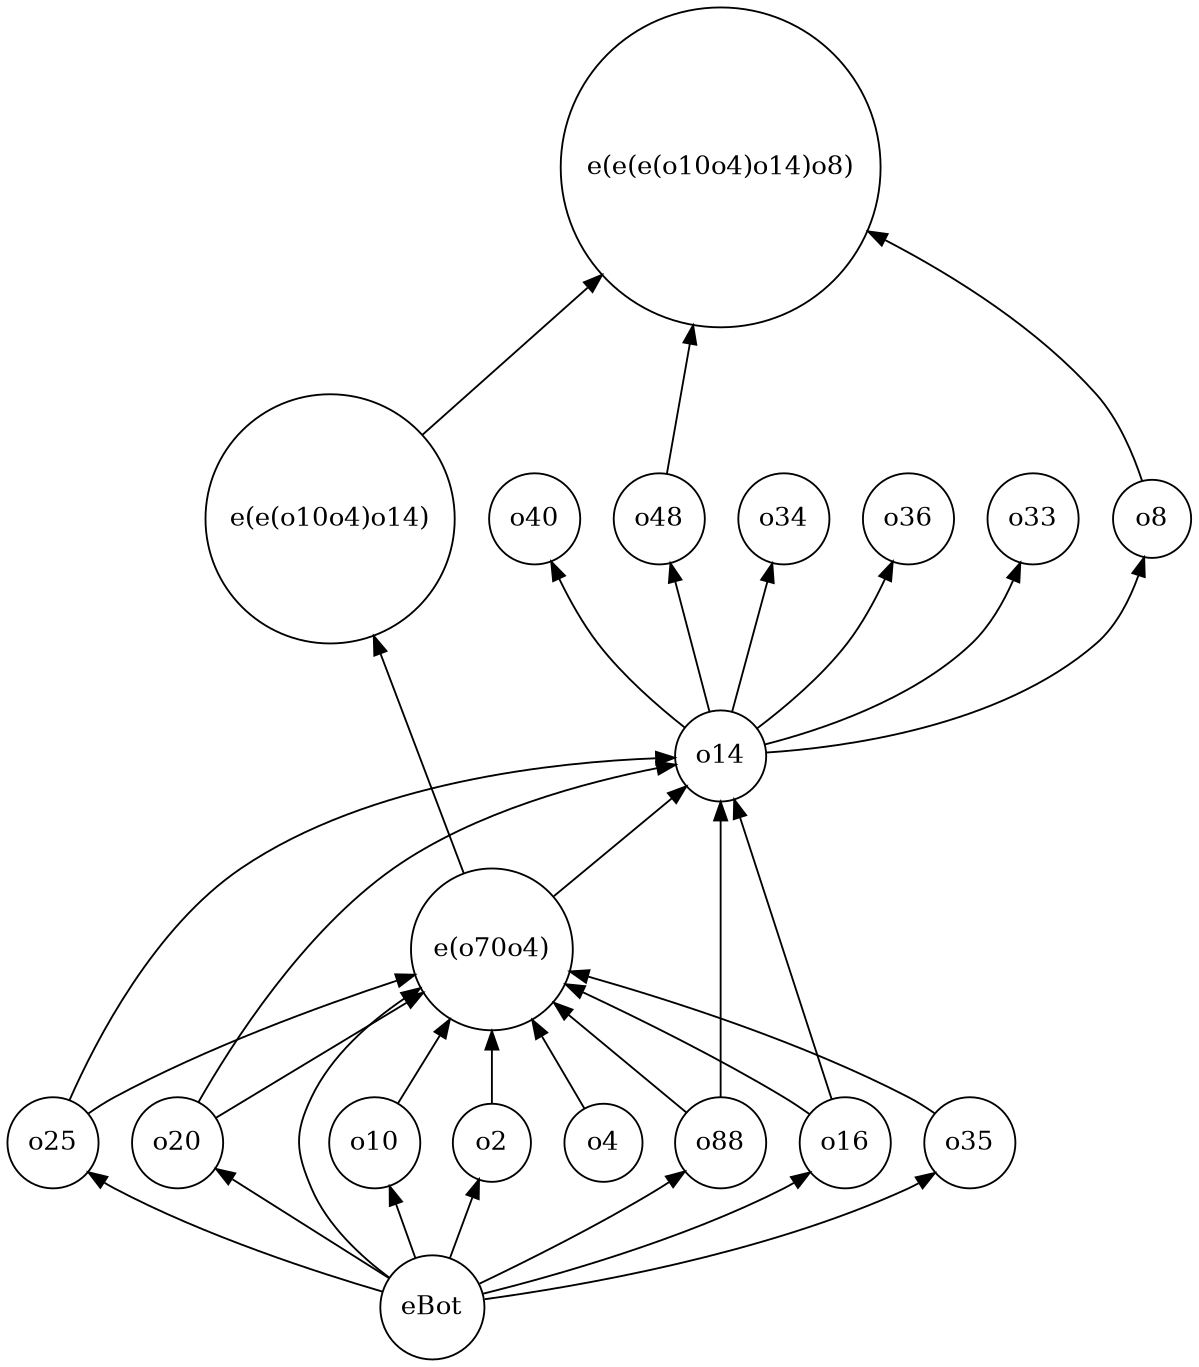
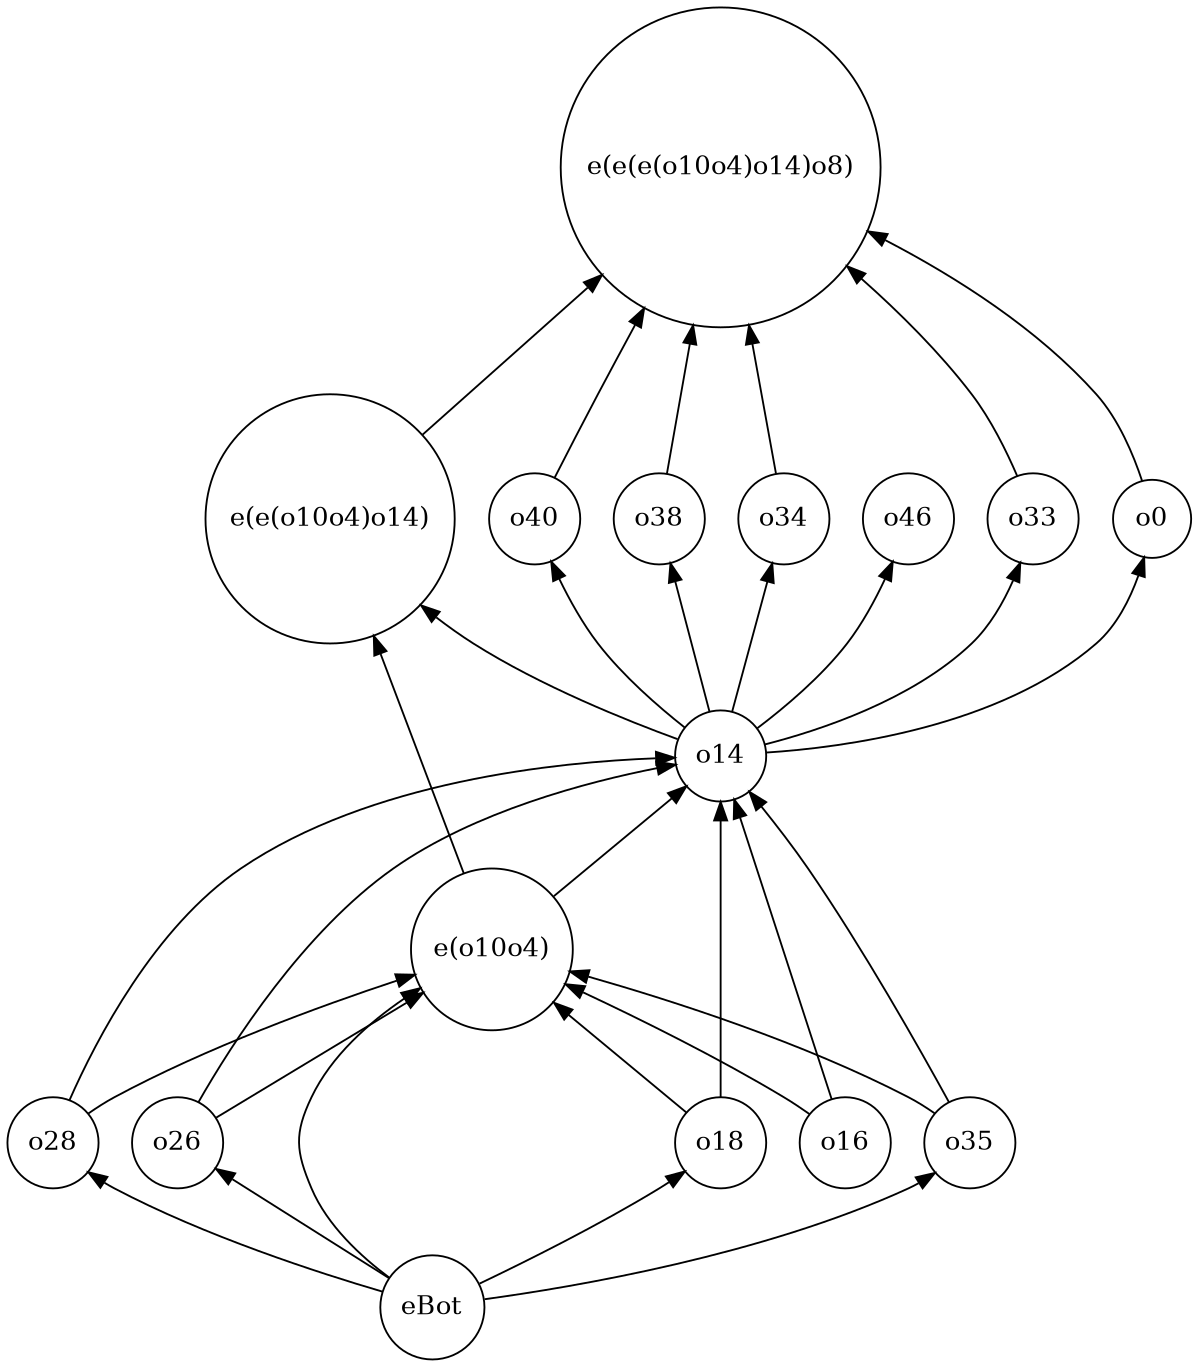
none -> (951, 369)
none -> (594, 401)
none -> (764, 409)
(659, 519) -> (659, 519)
(908, 519) -> (908, 519)
(1152, 519) -> (1152, 519)
none -> (553, 687)
(492, 949) -> (492, 949)
none -> (861, 950)
(53, 1143) -> (53, 1143)
(178, 1143) -> (178, 1143)
(375, 1143) -> none
(492, 1143) -> none
(603, 1143) -> none
(721, 1143) -> (721, 1143)
(642, 1247) -> none
